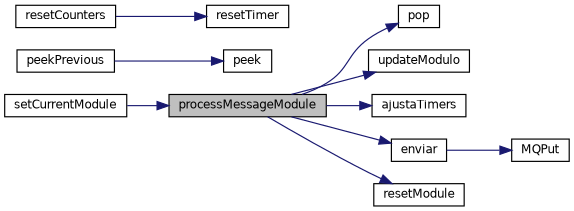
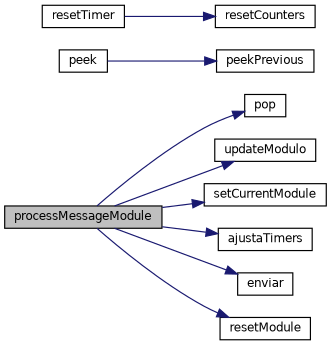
(155, 16) -> (164, 16)
(163, 61) -> (156, 61)
(142, 106) -> (177, 206)
(540, 150) -> none
